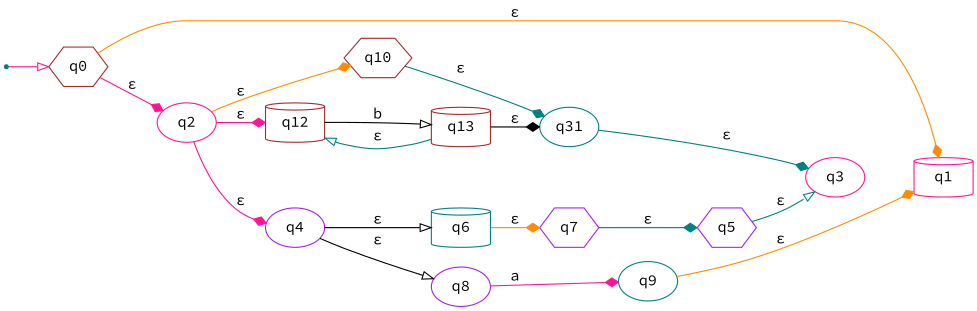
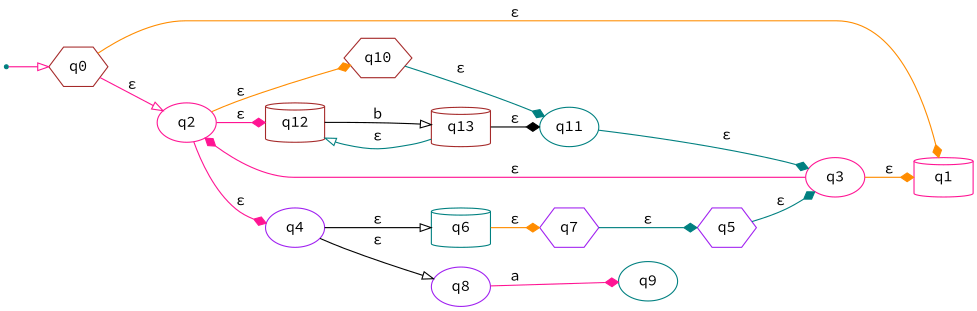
(127, 92) -> (127, 92)
(569, 127) -> (569, 127)
none -> (507, 177)
(779, 212) -> (779, 212)
(792, 245) -> (883, 177)
